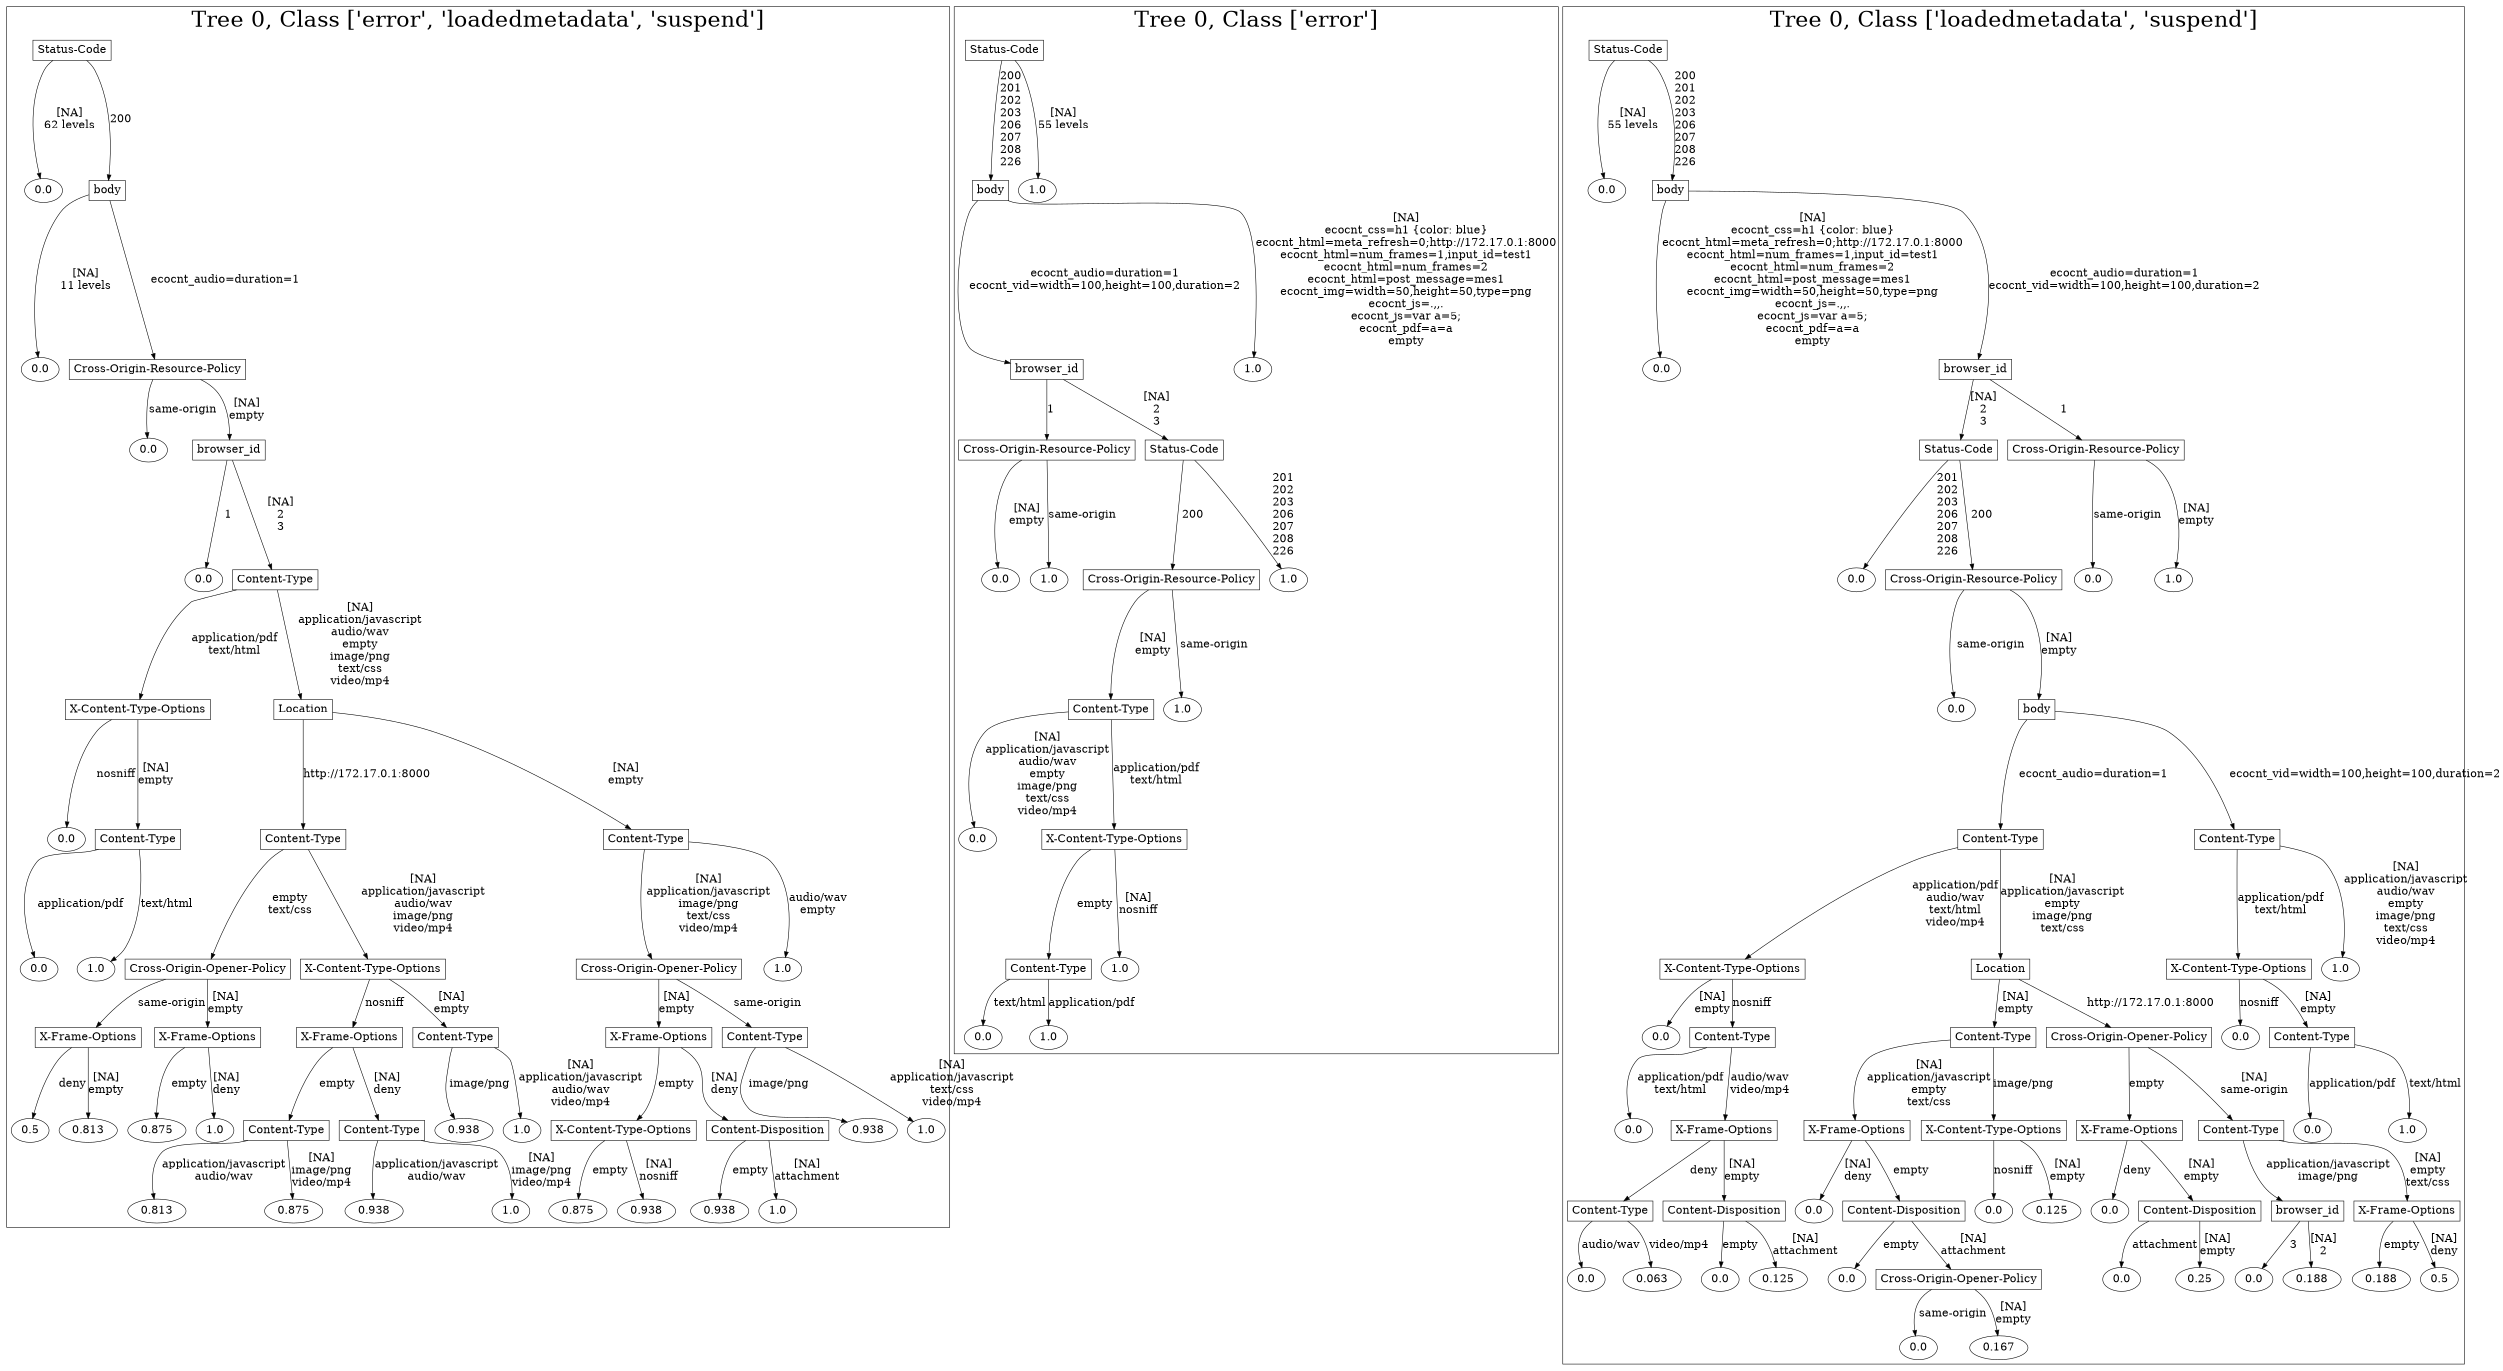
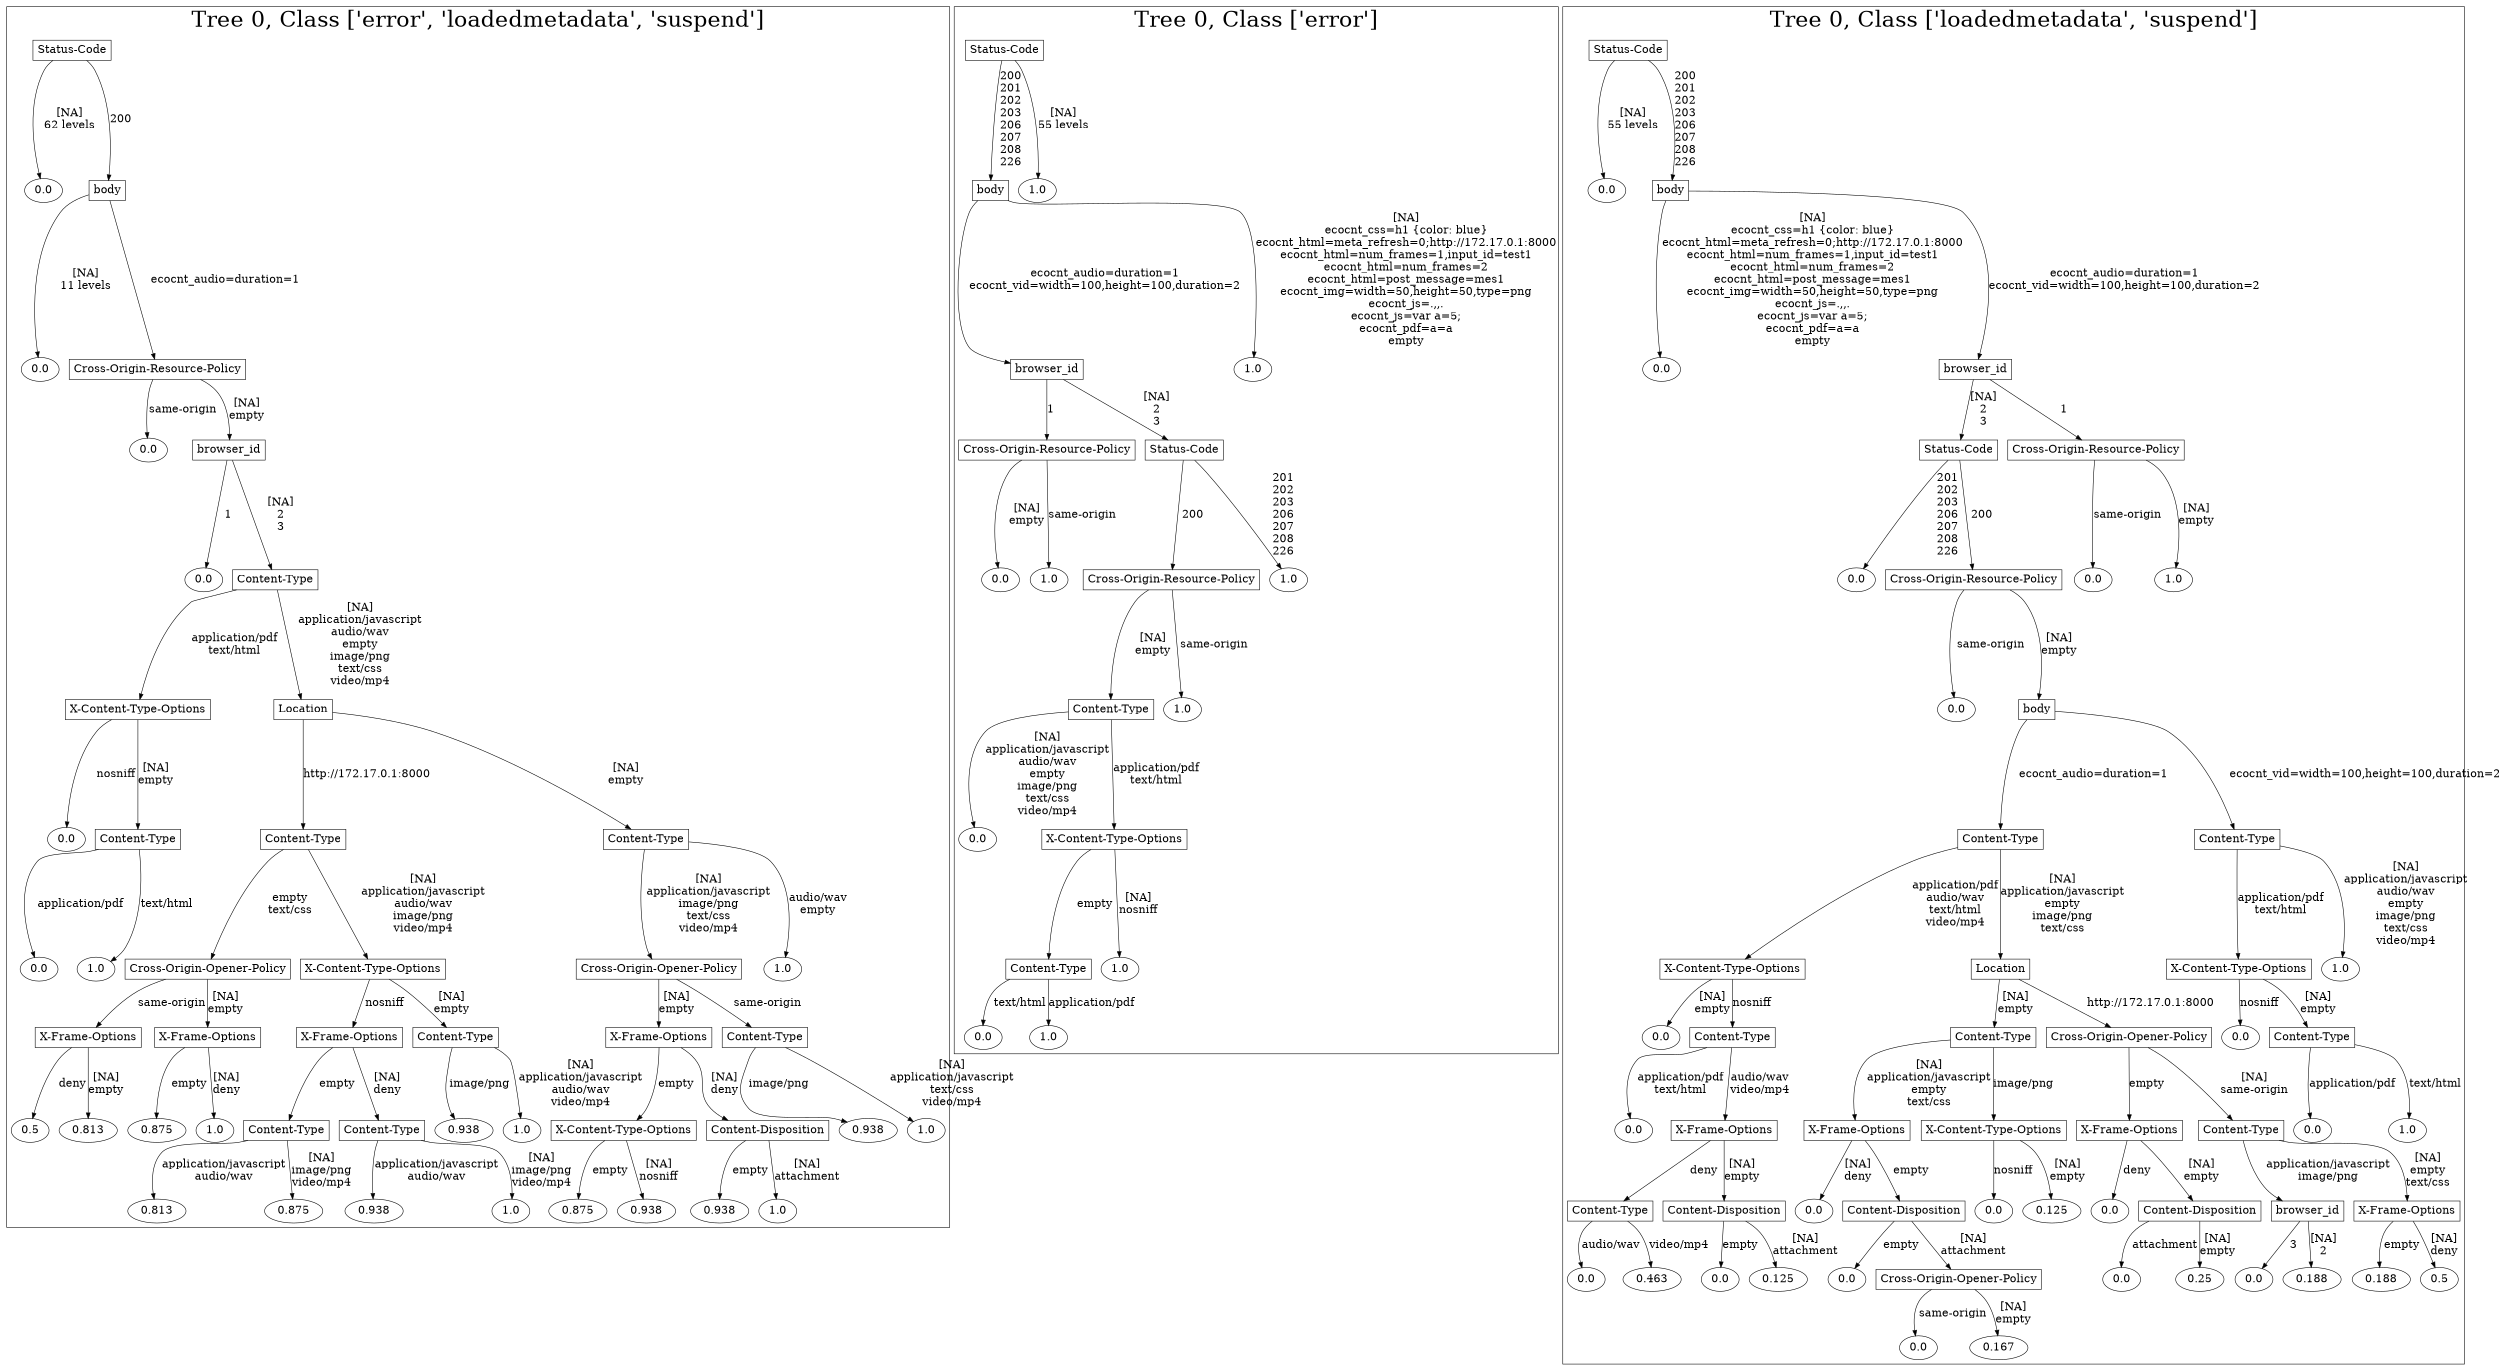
(1652, 1279) -> (1652, 1279)
